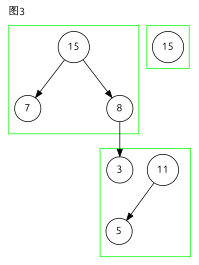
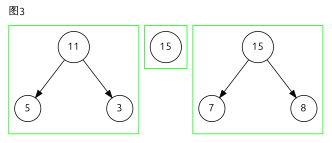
(120, 139) -> (95, 76)
